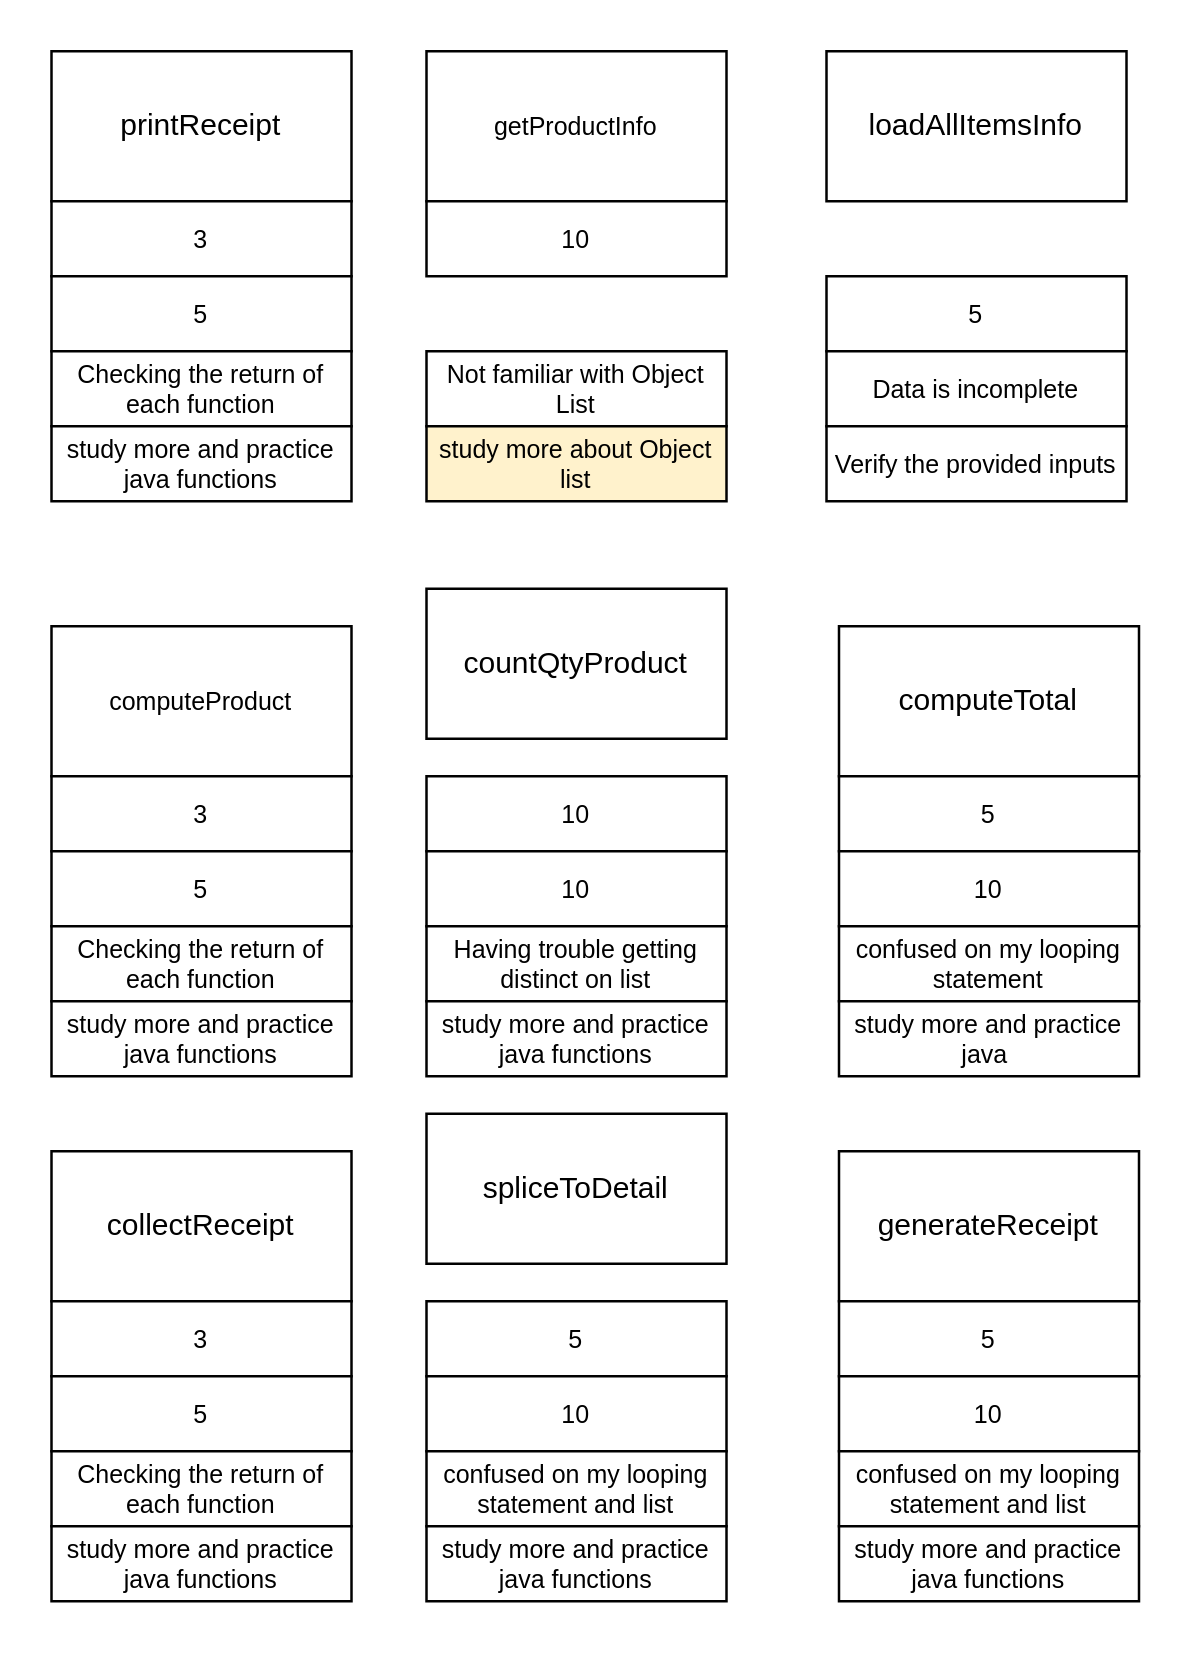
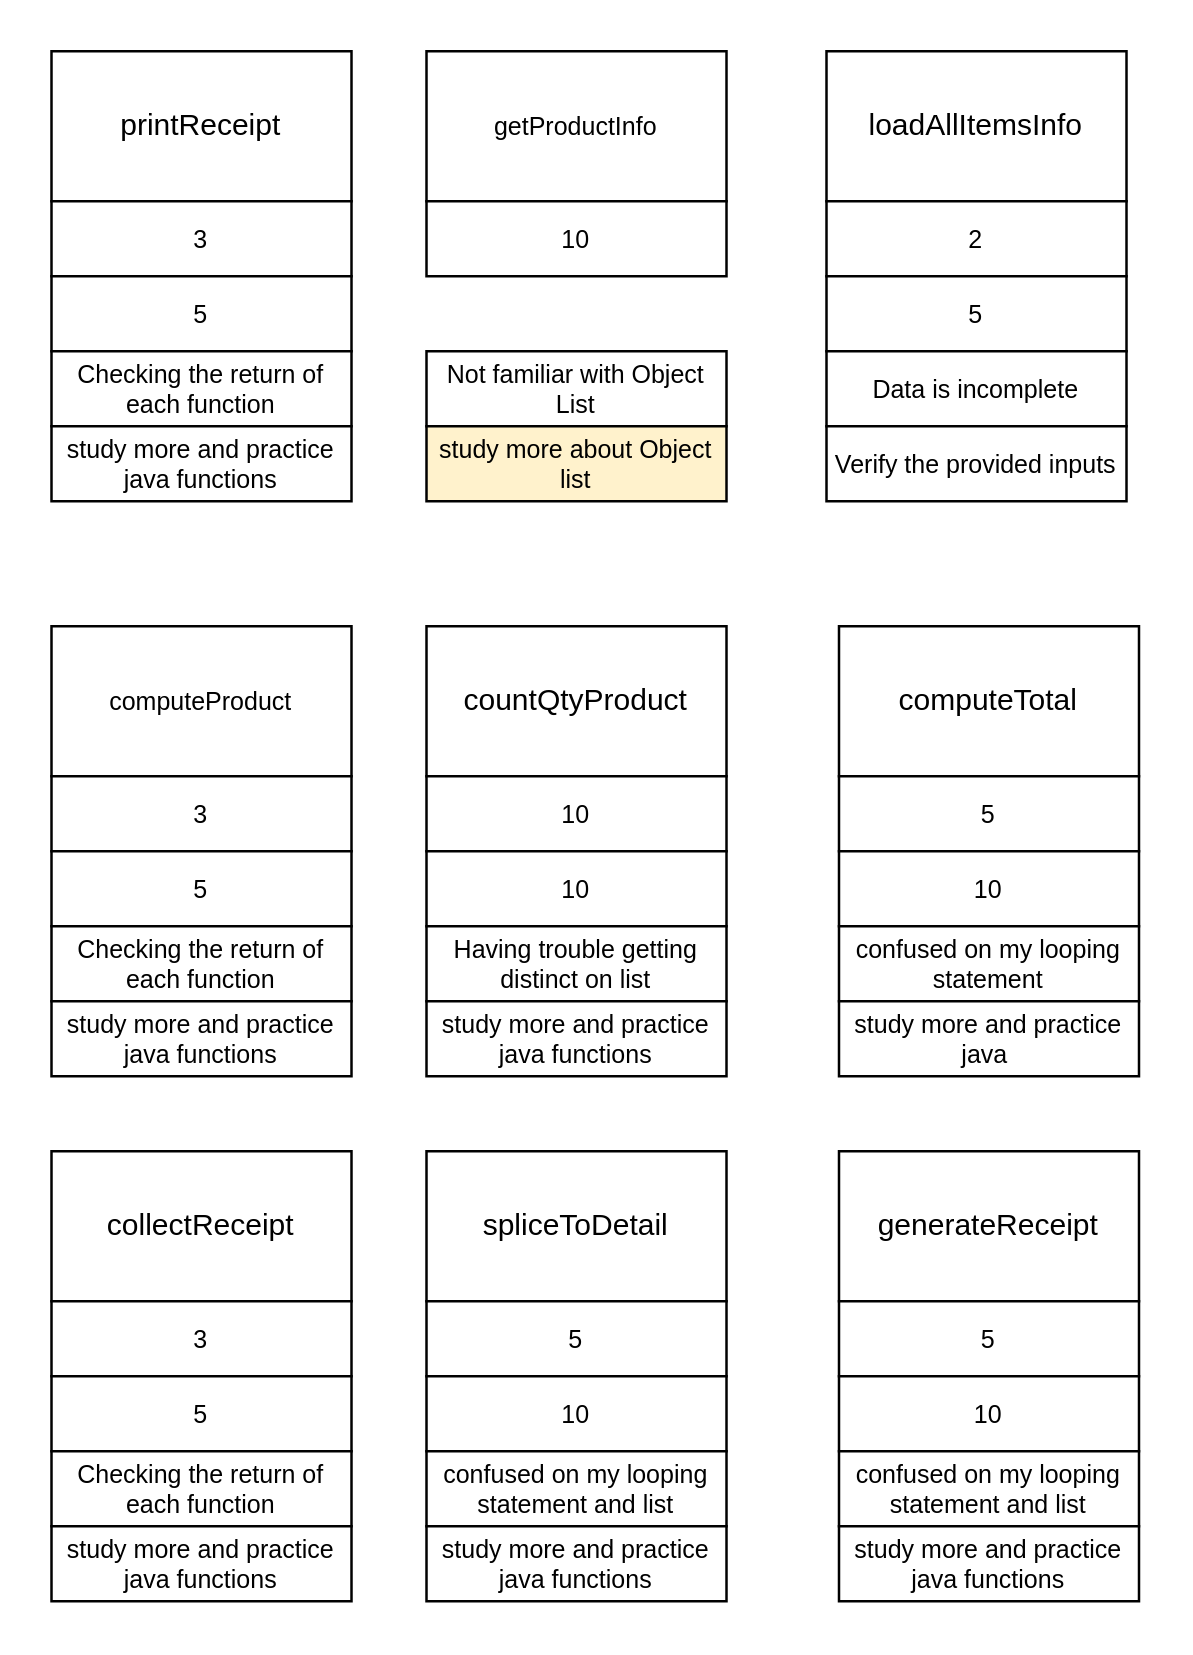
none -> (976, 239)
(576, 664) -> (576, 701)
(576, 1189) -> (576, 1226)
